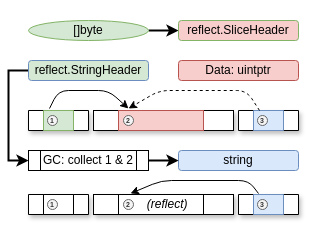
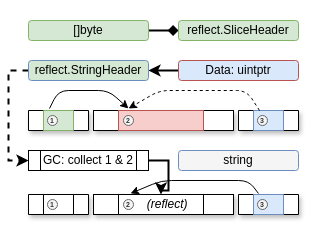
(89, 31) -> (89, 31)
(168, 31) -> (167, 31)
(239, 31) -> (239, 31)
none -> (168, 71)
(239, 71) -> (239, 71)
(9, 116) -> (9, 116)
(168, 161) -> (169, 179)
(239, 161) -> (239, 161)
